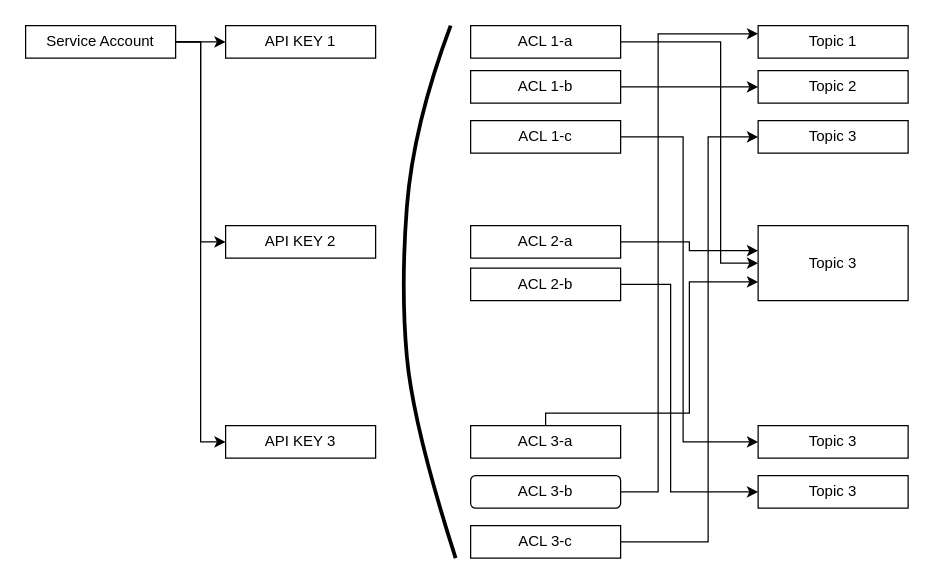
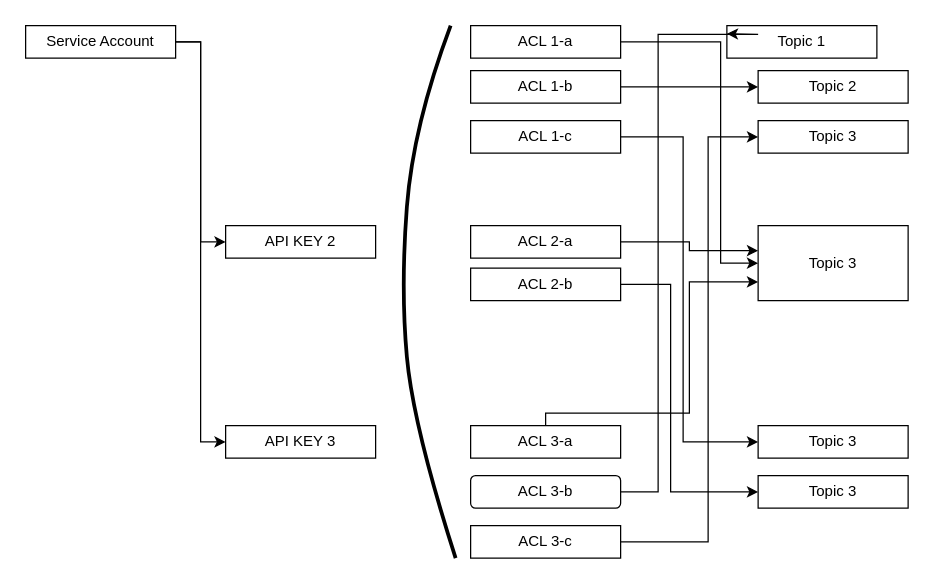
(210, 42) -> none
(301, 42) -> none
(833, 42) -> (802, 42)
